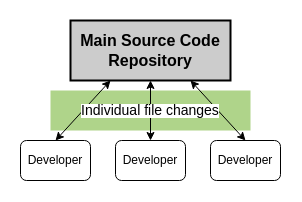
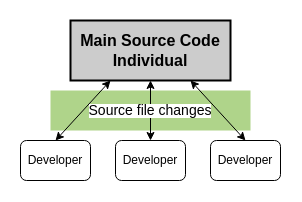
(151, 51) -> (151, 51)
(151, 111) -> (151, 111)
